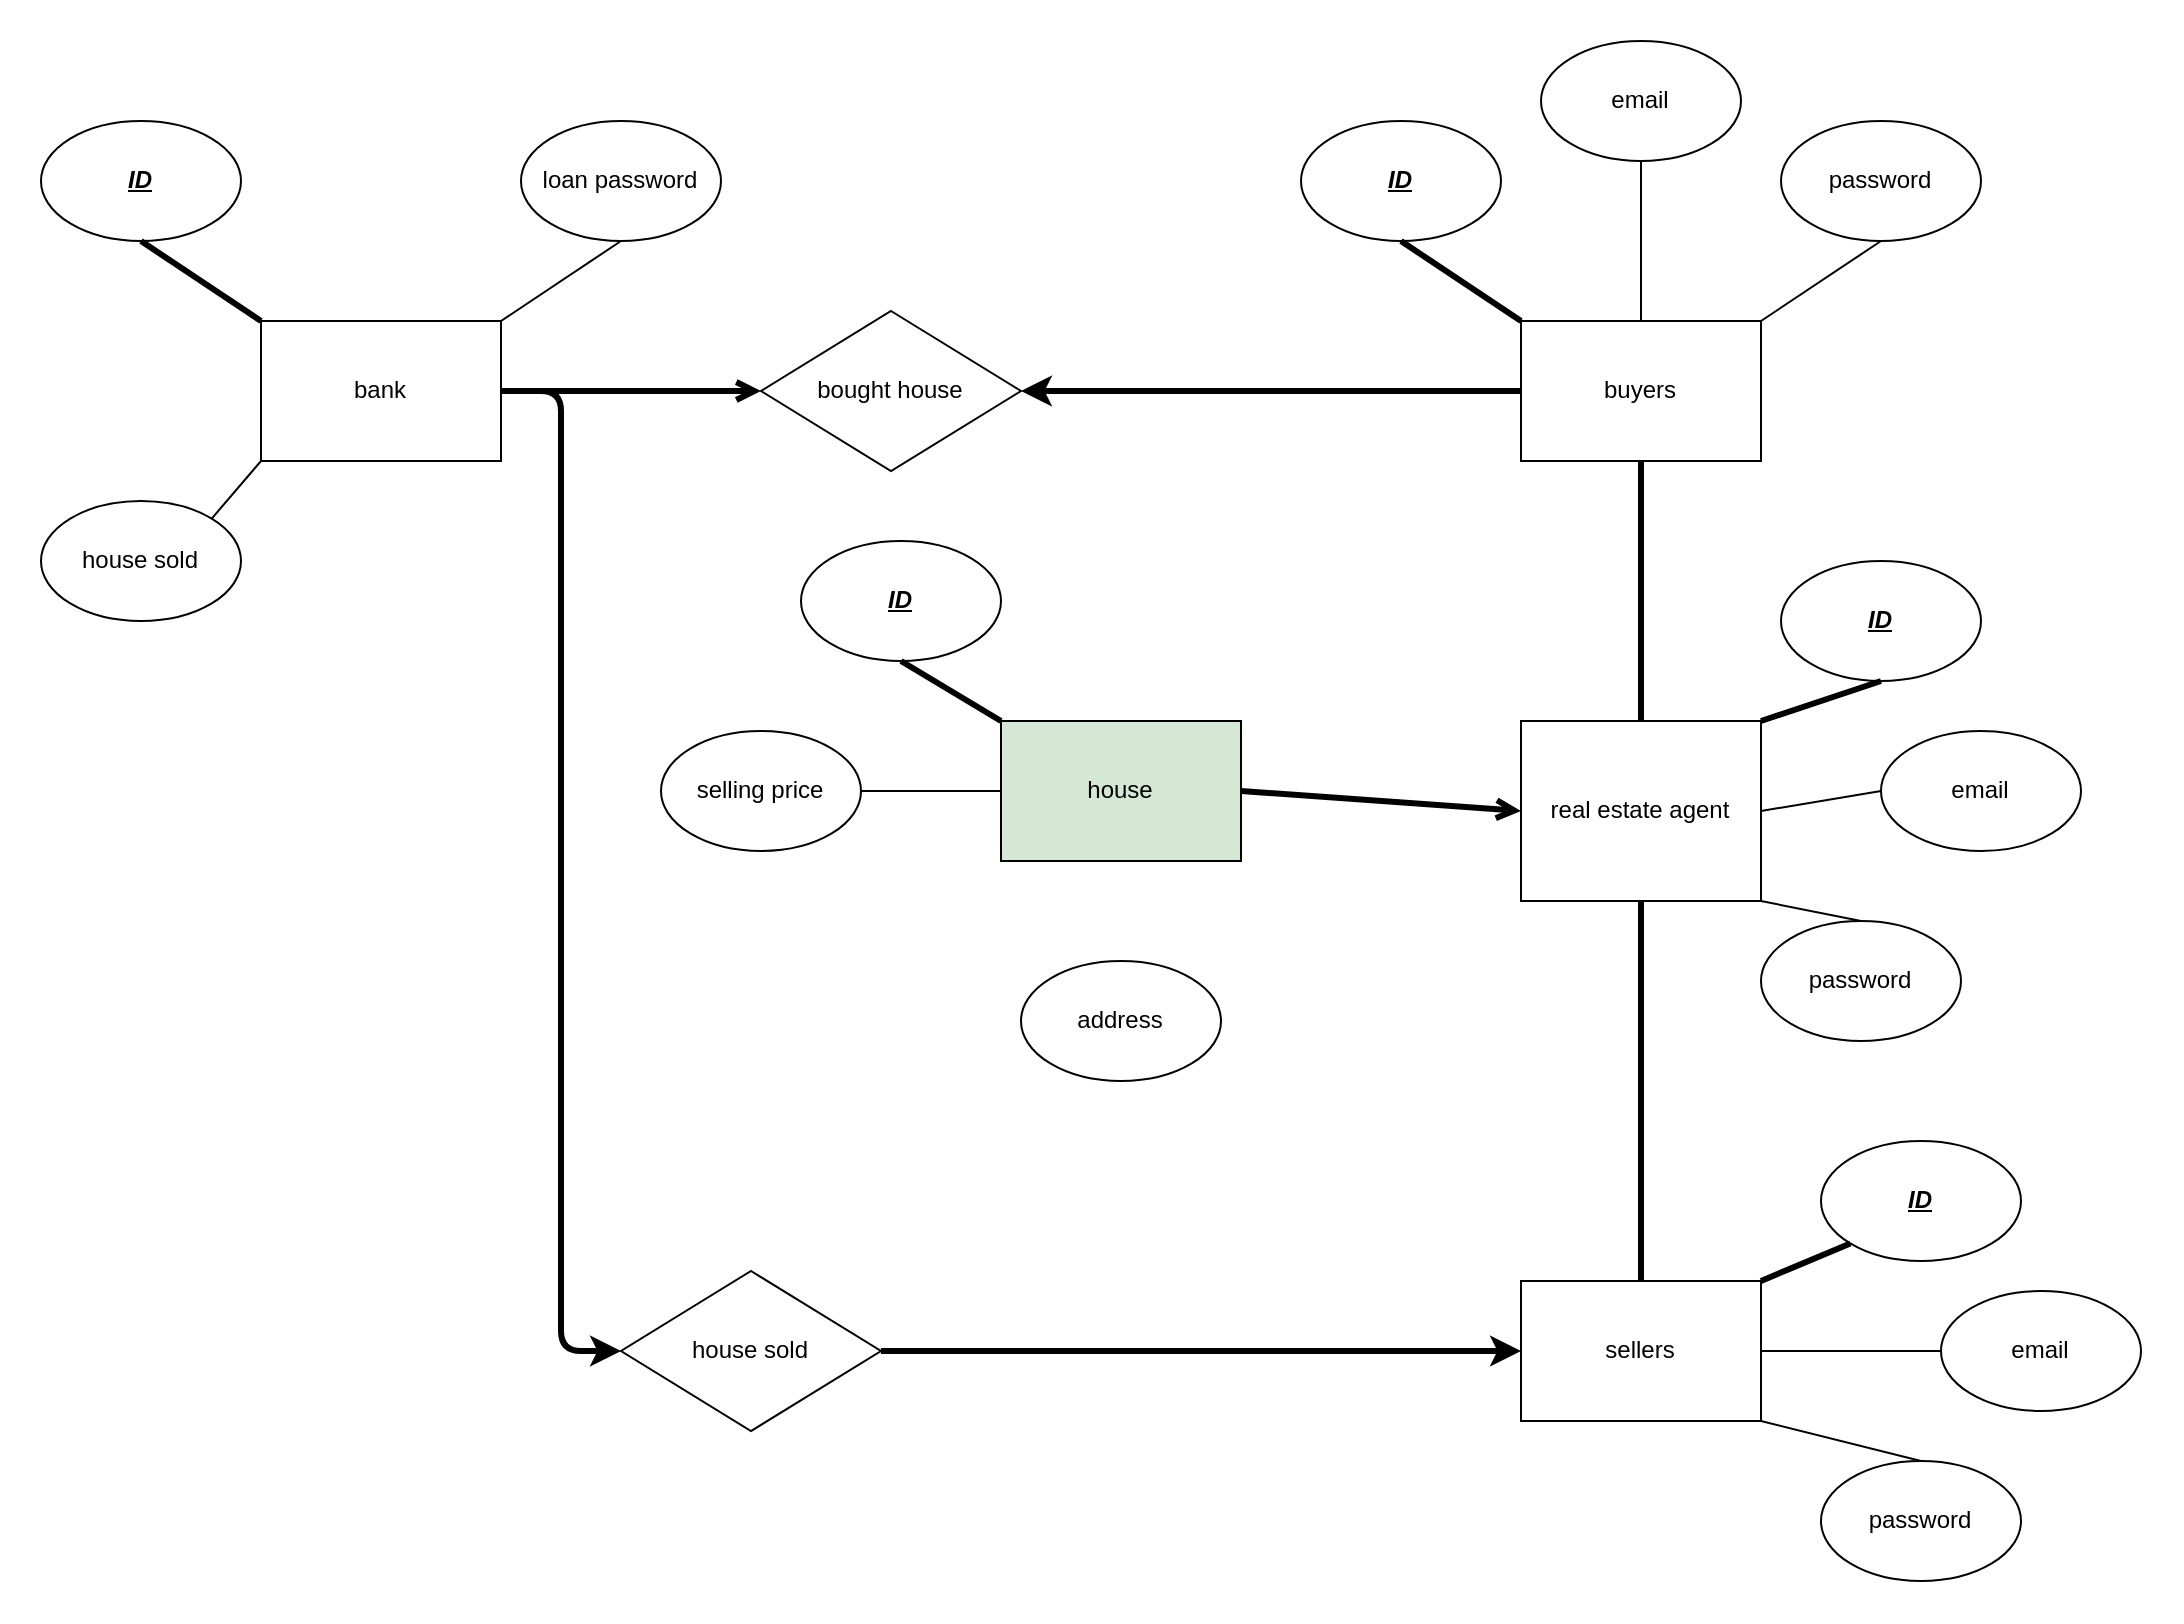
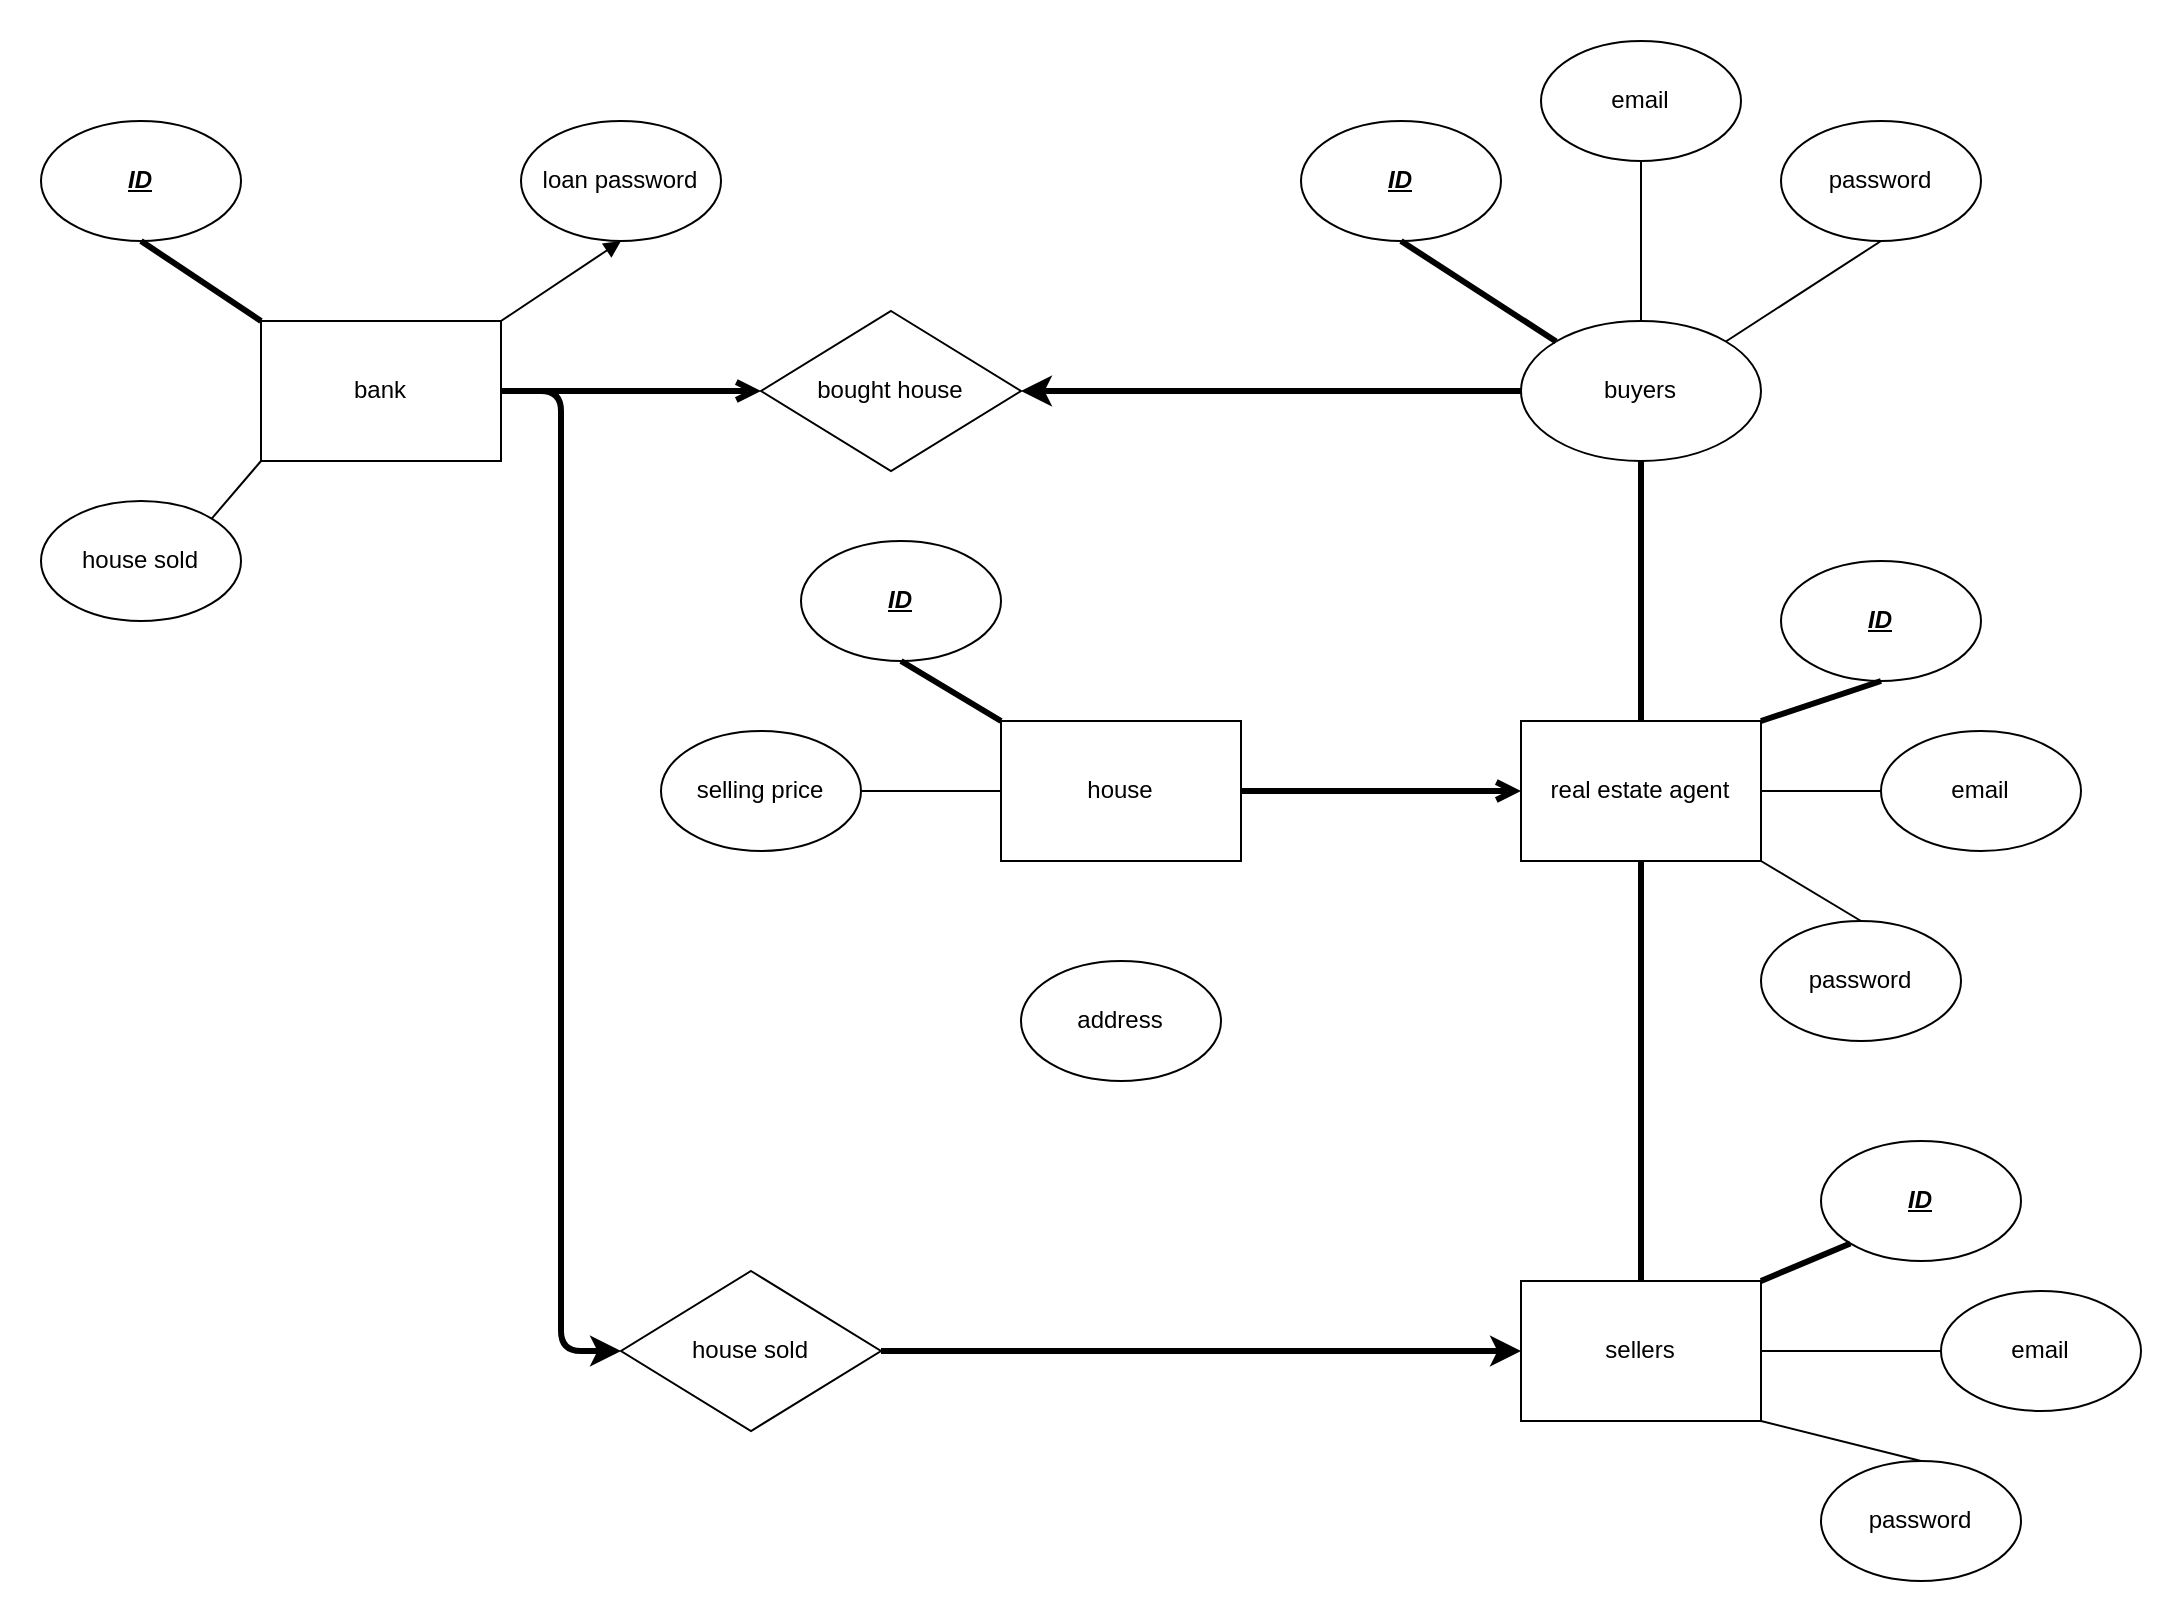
(613, 247) -> (606, 251)
(1641, 391) -> (1641, 391)
(1121, 791) -> (1121, 791)
(1641, 811) -> (1641, 791)
